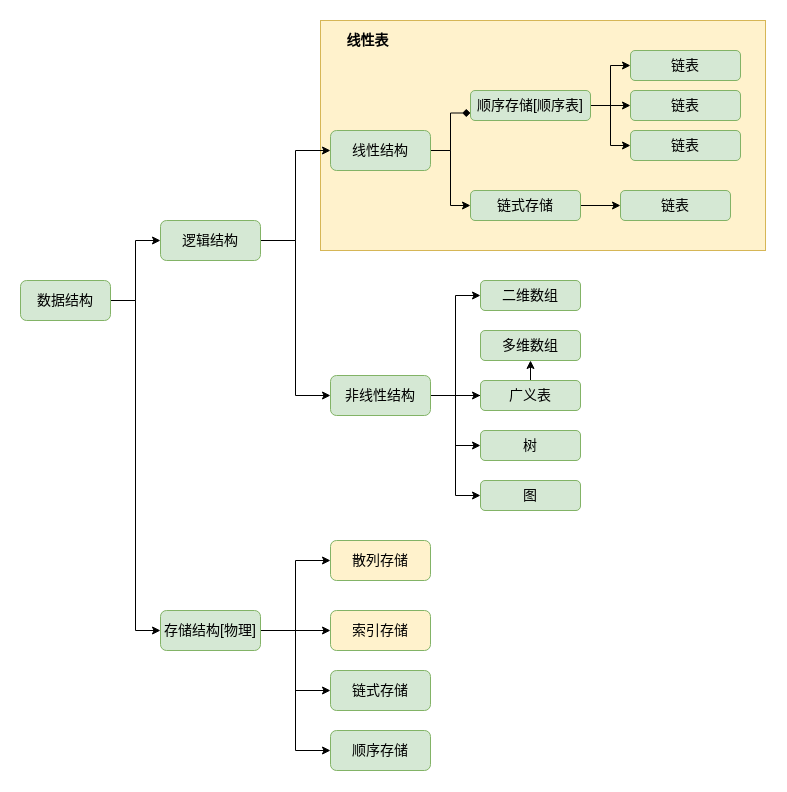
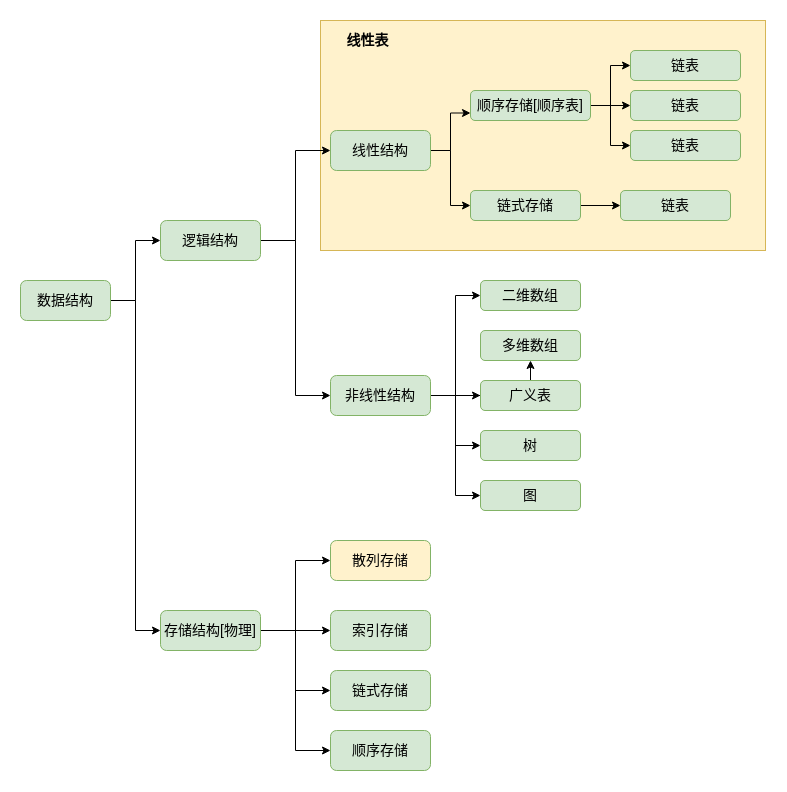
(461, 113) -> (462, 113)
(381, 631) -> (381, 631)
